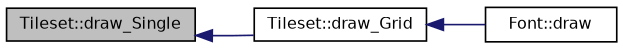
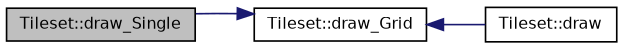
(551, 25) -> (551, 25)
(233, 36) -> (217, 14)
